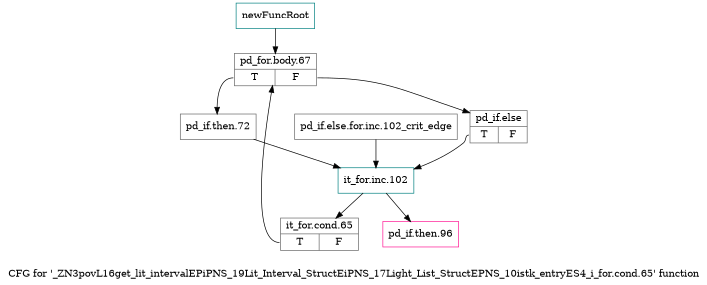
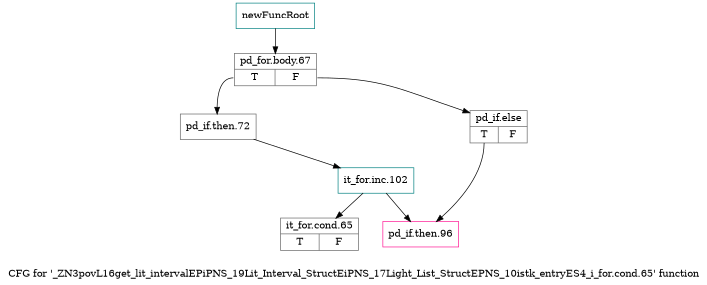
(376, 127) -> none
(447, 154) -> (470, 184)
(262, 171) -> none
